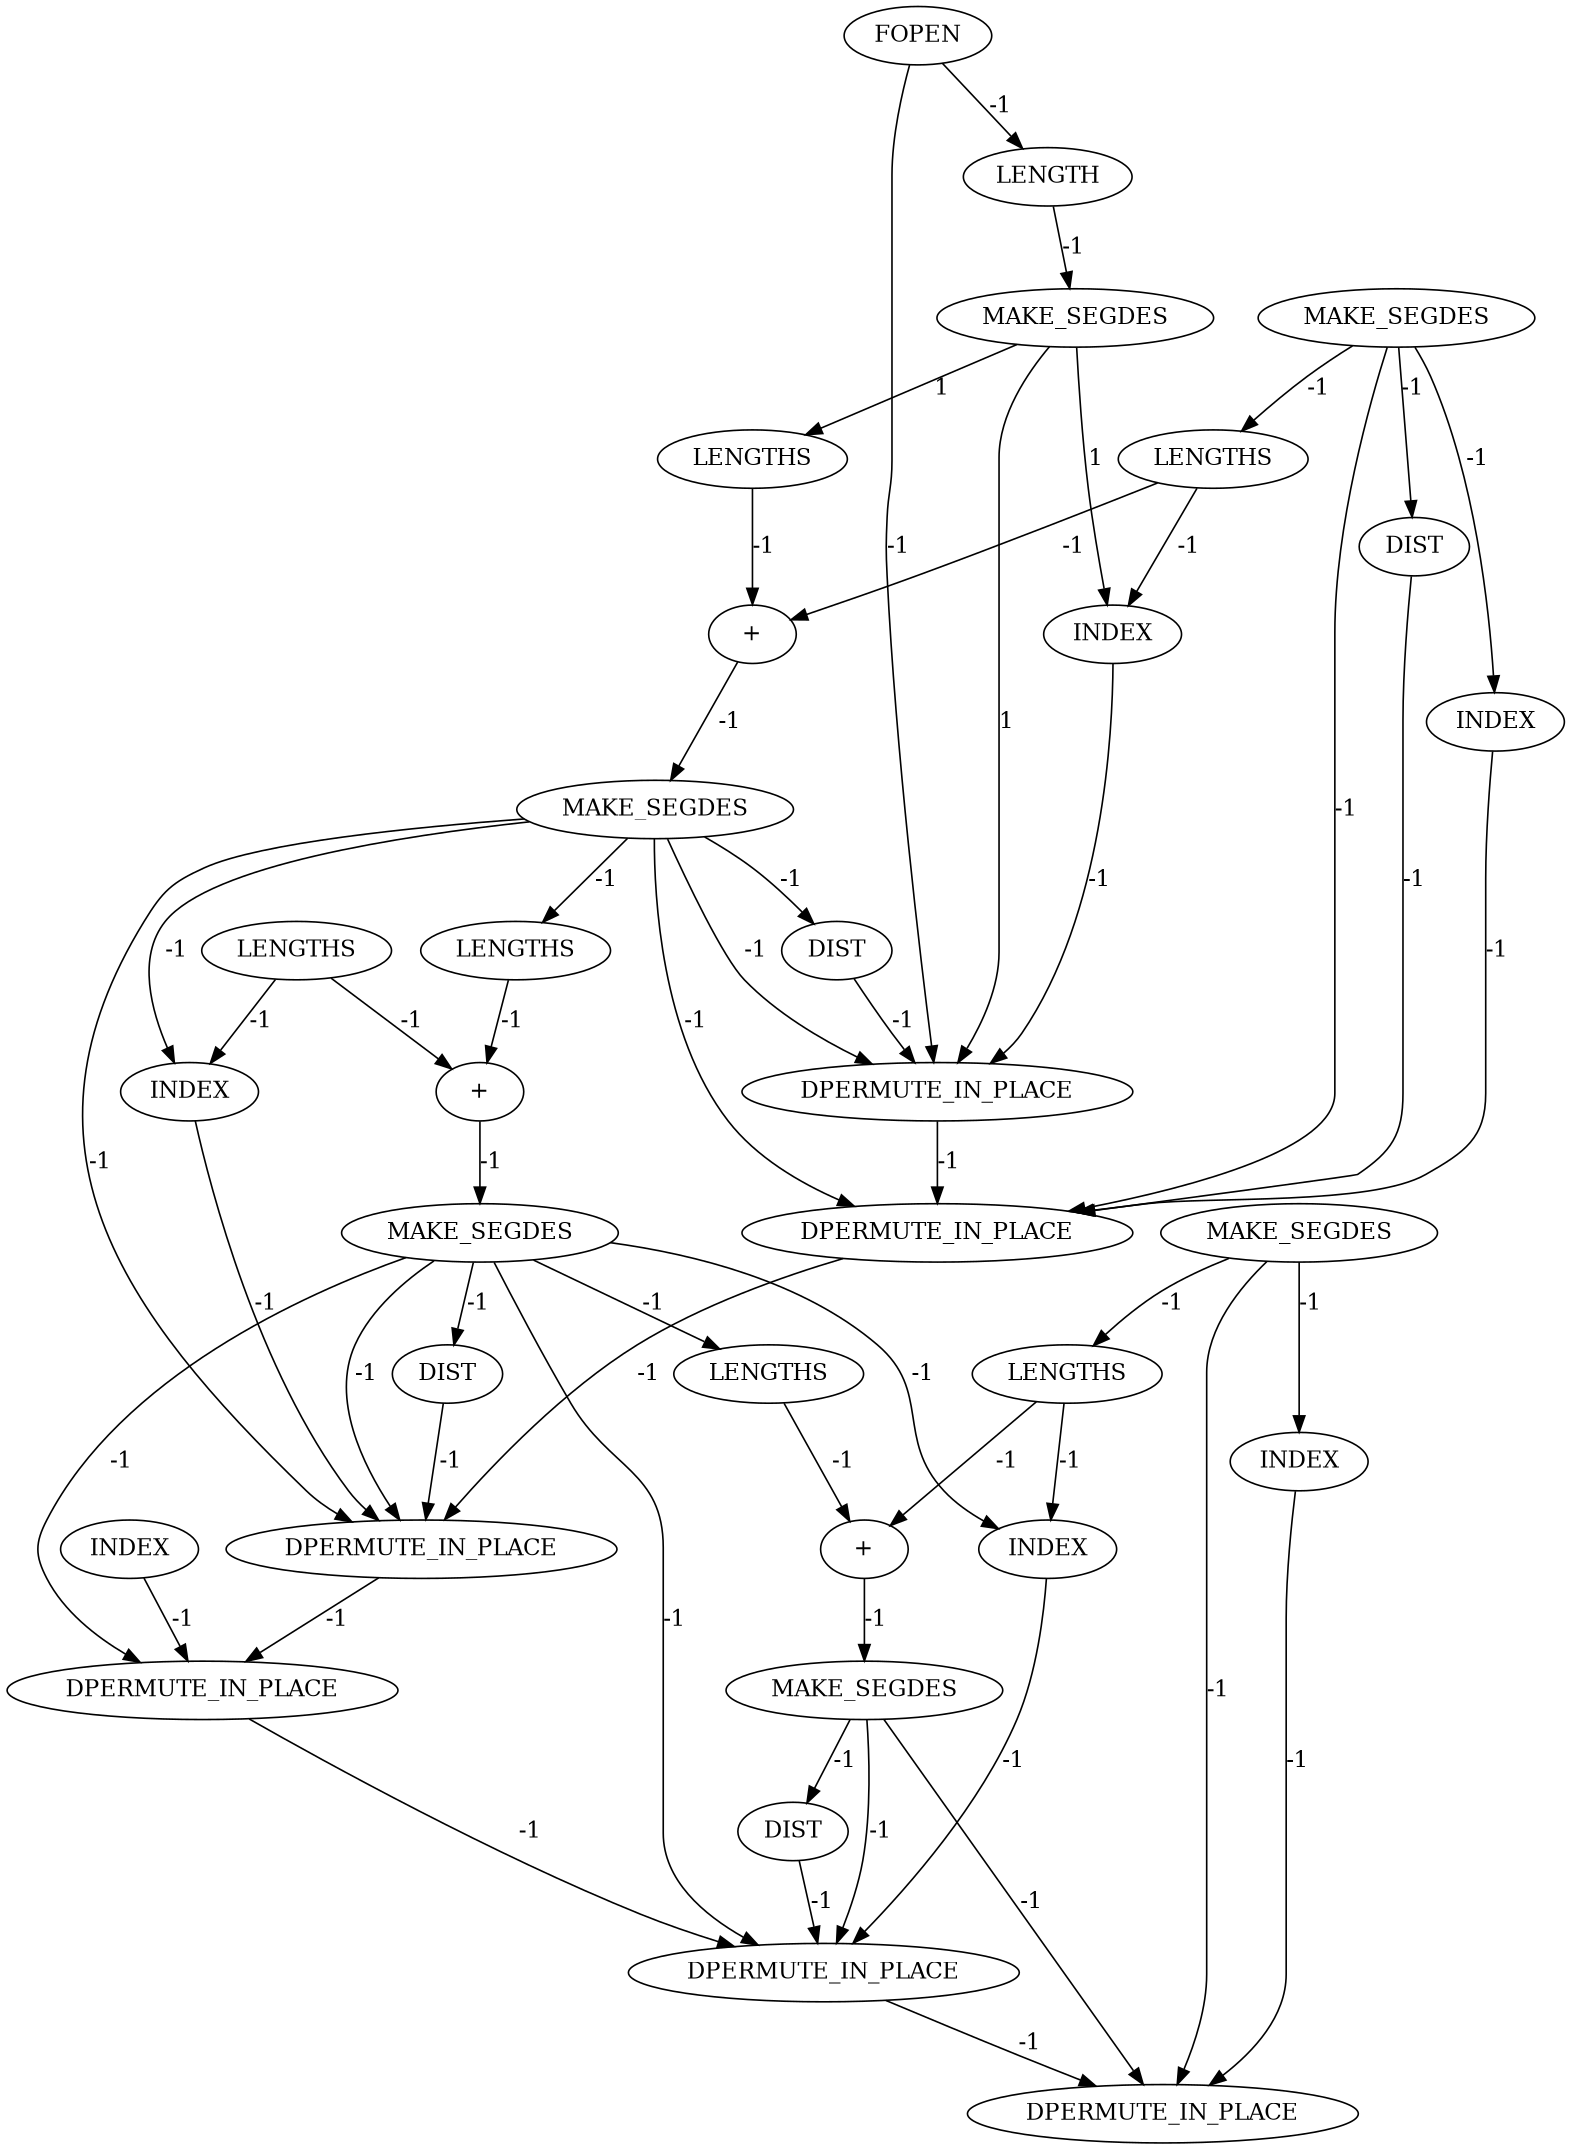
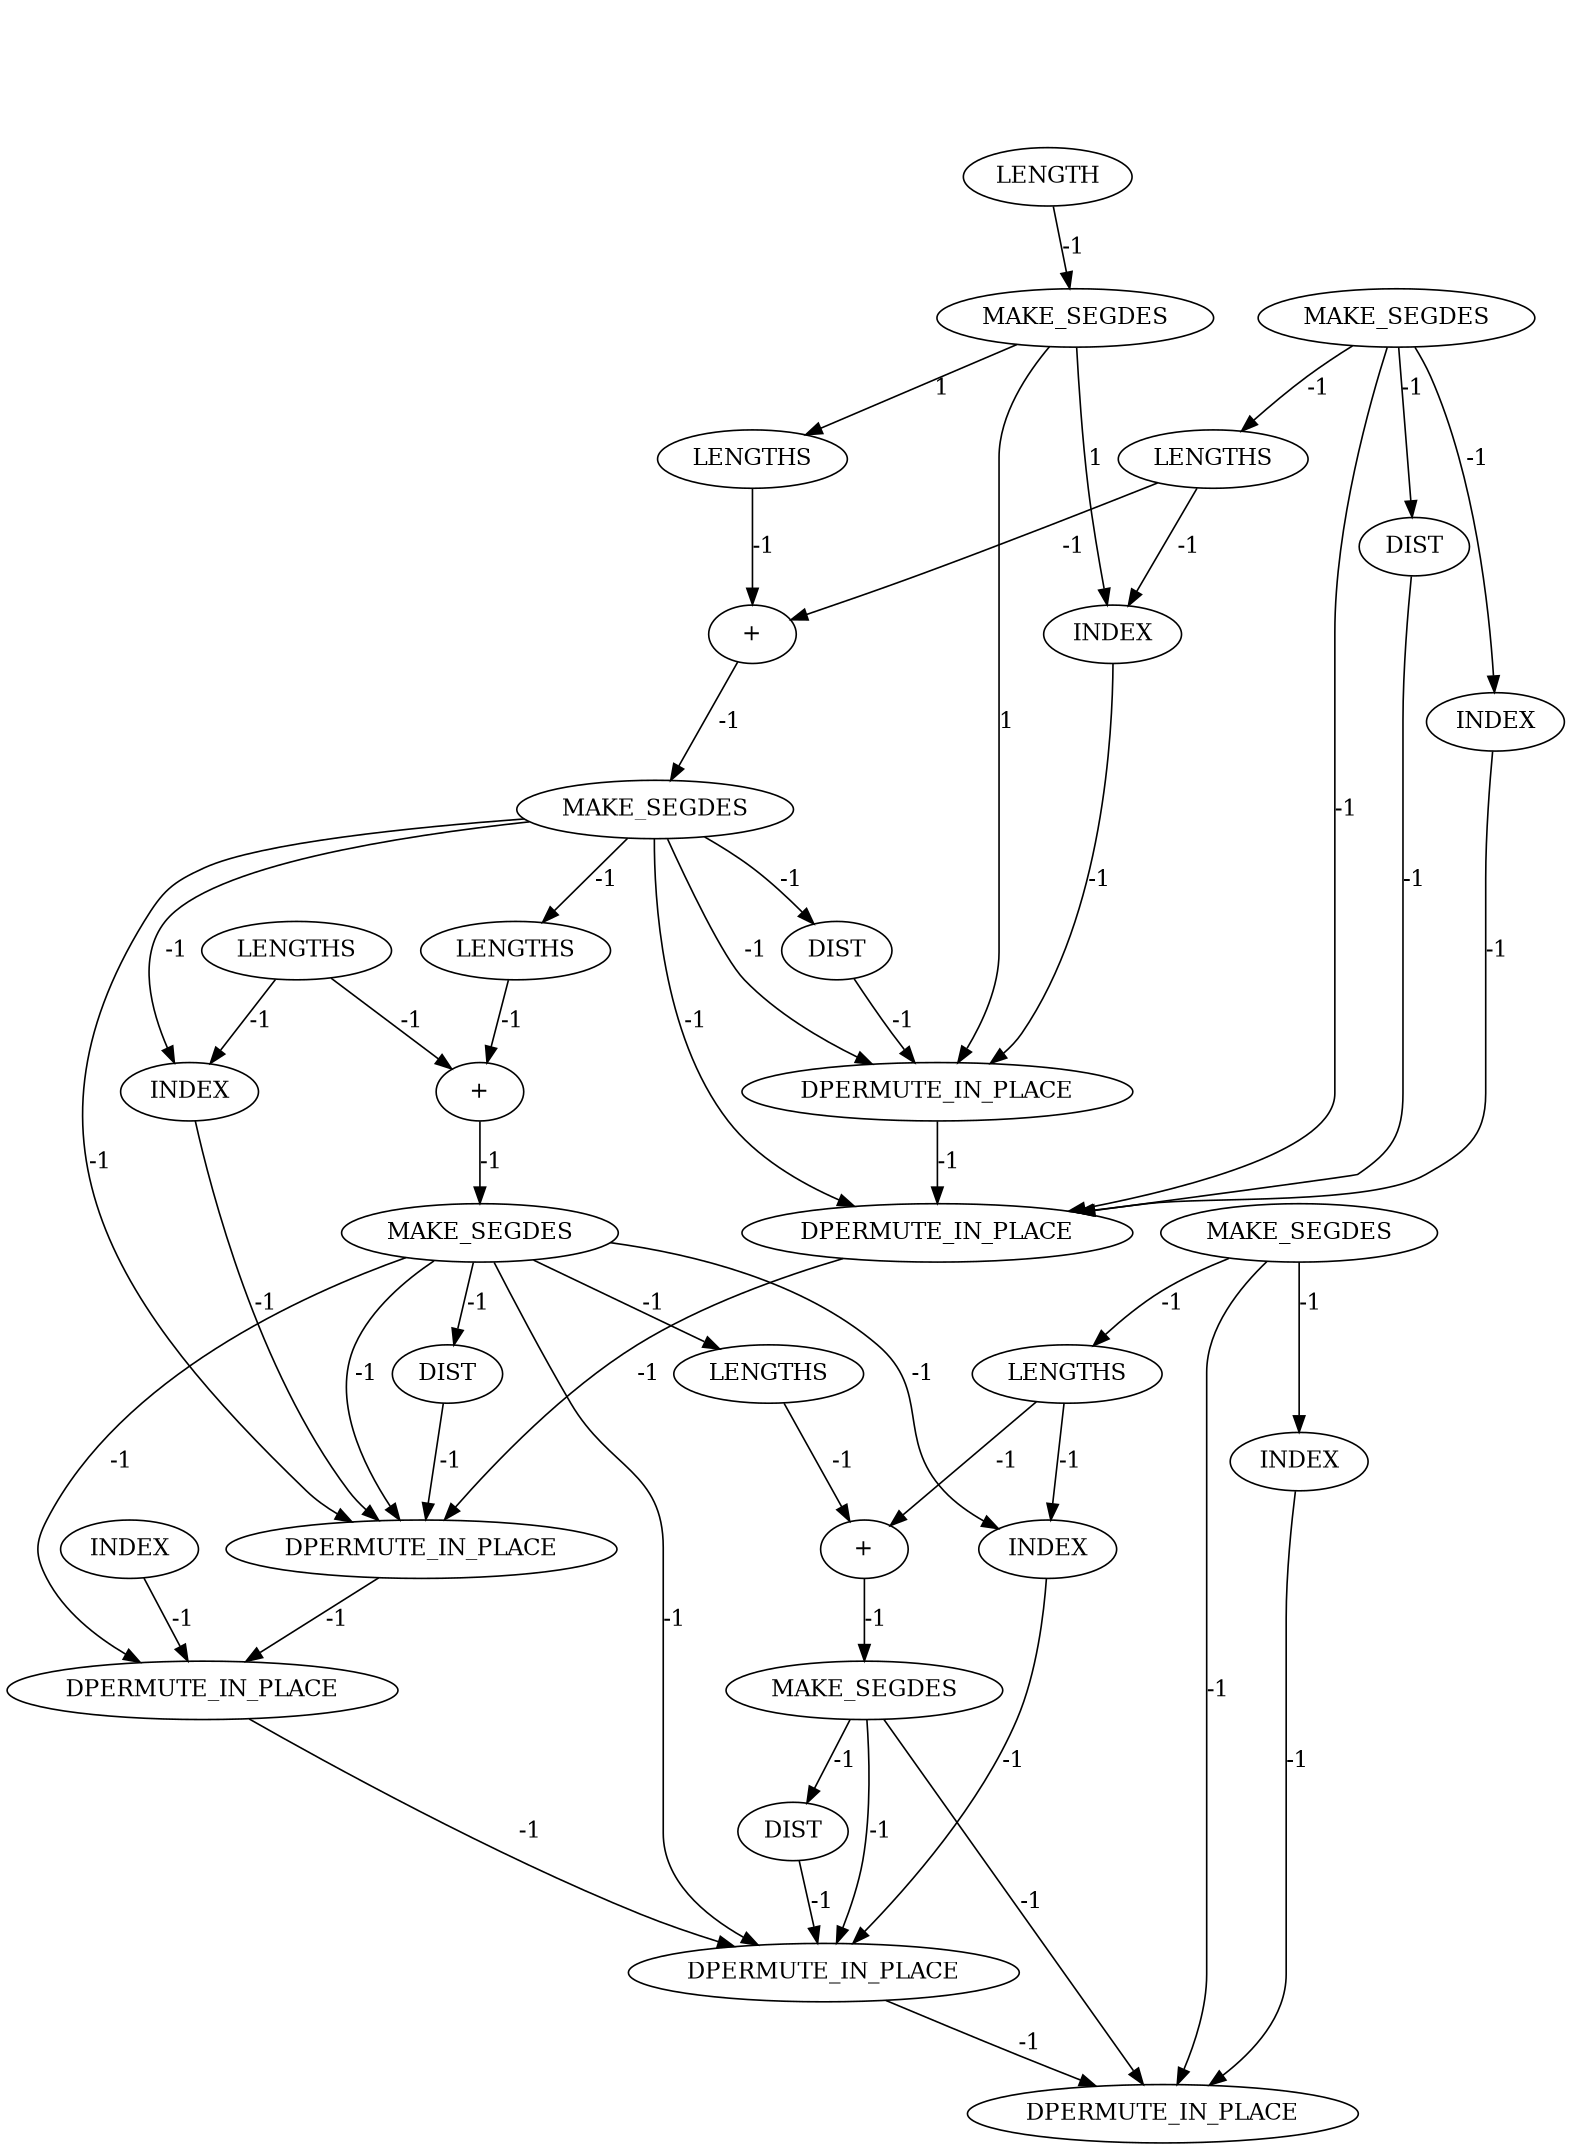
(918, 36) -> none
